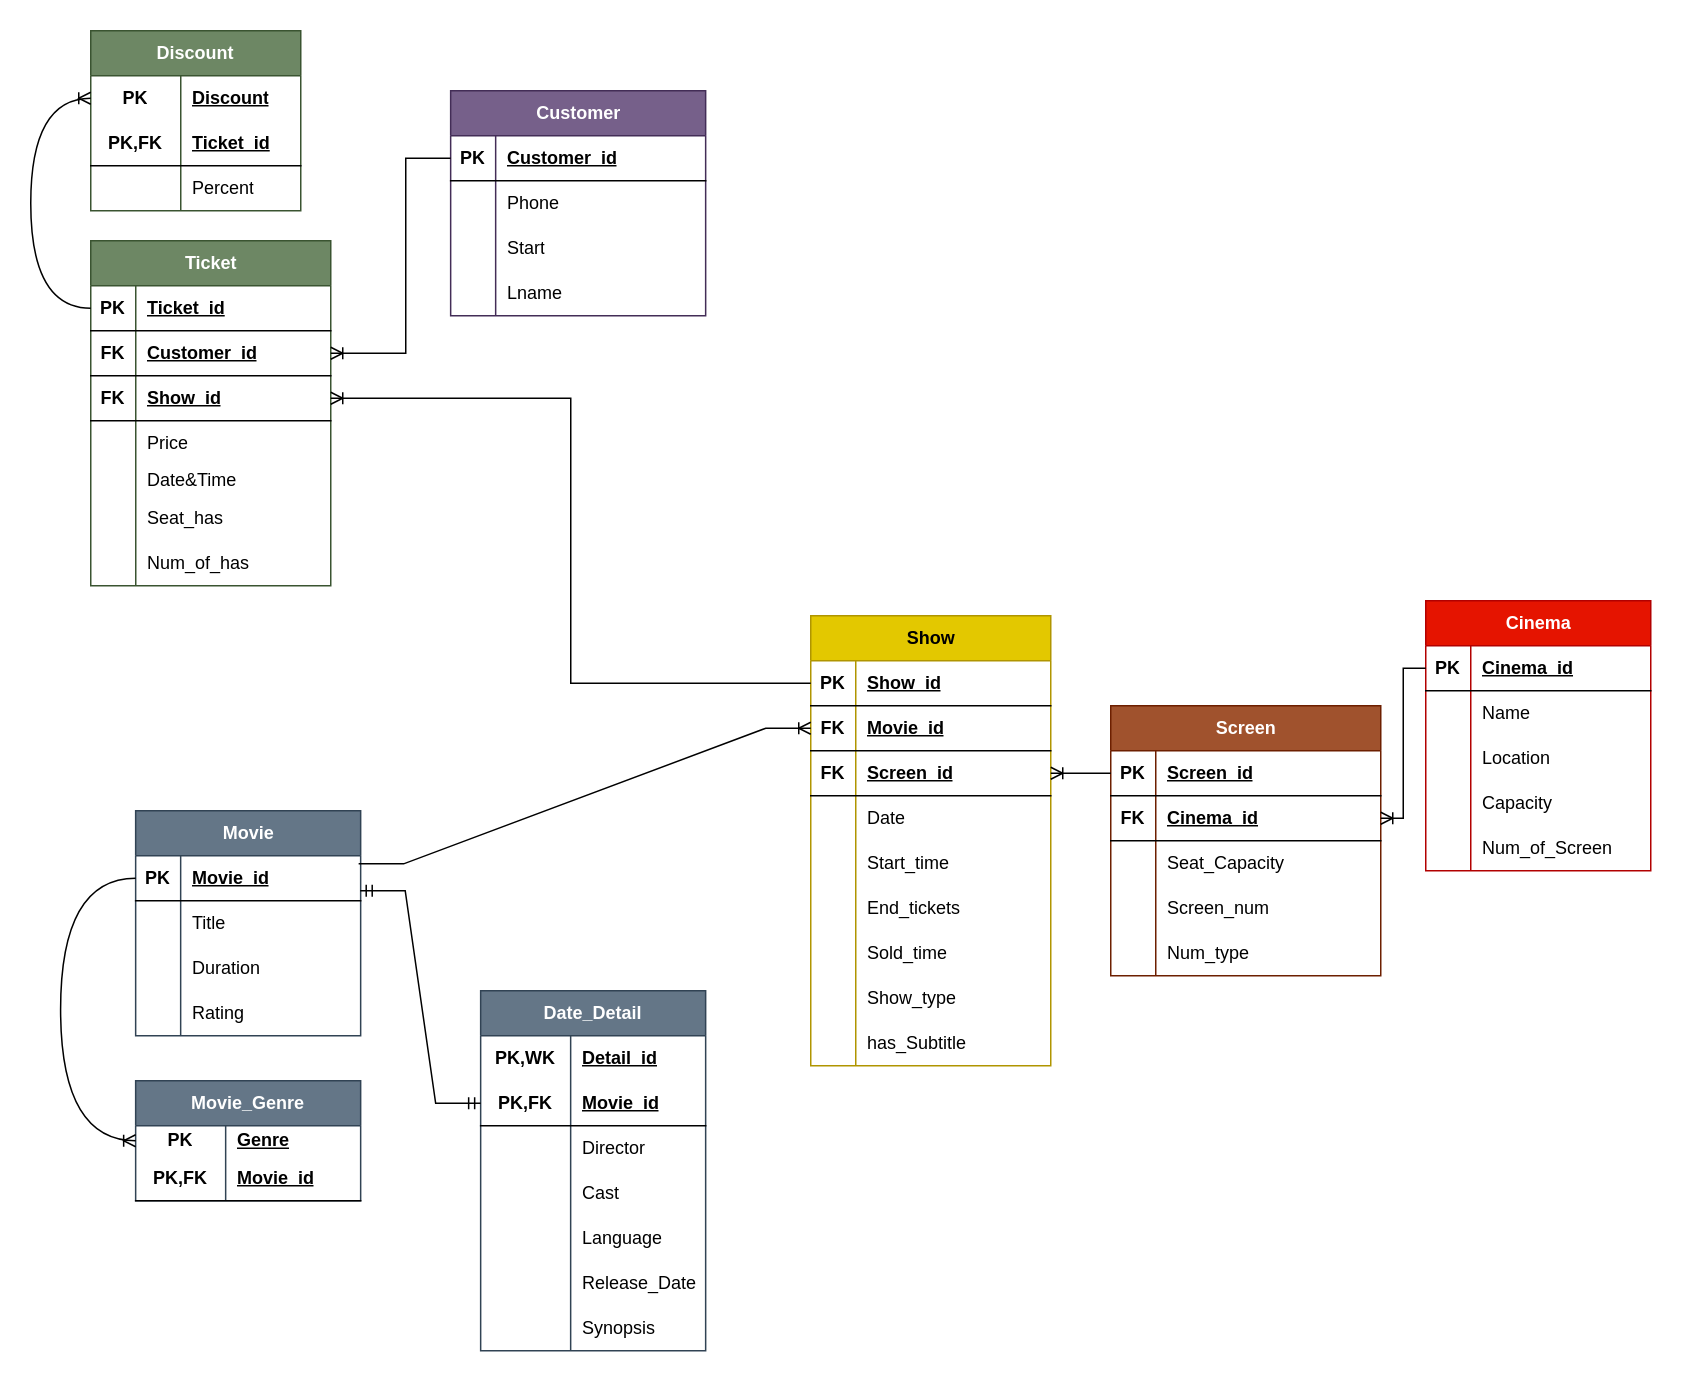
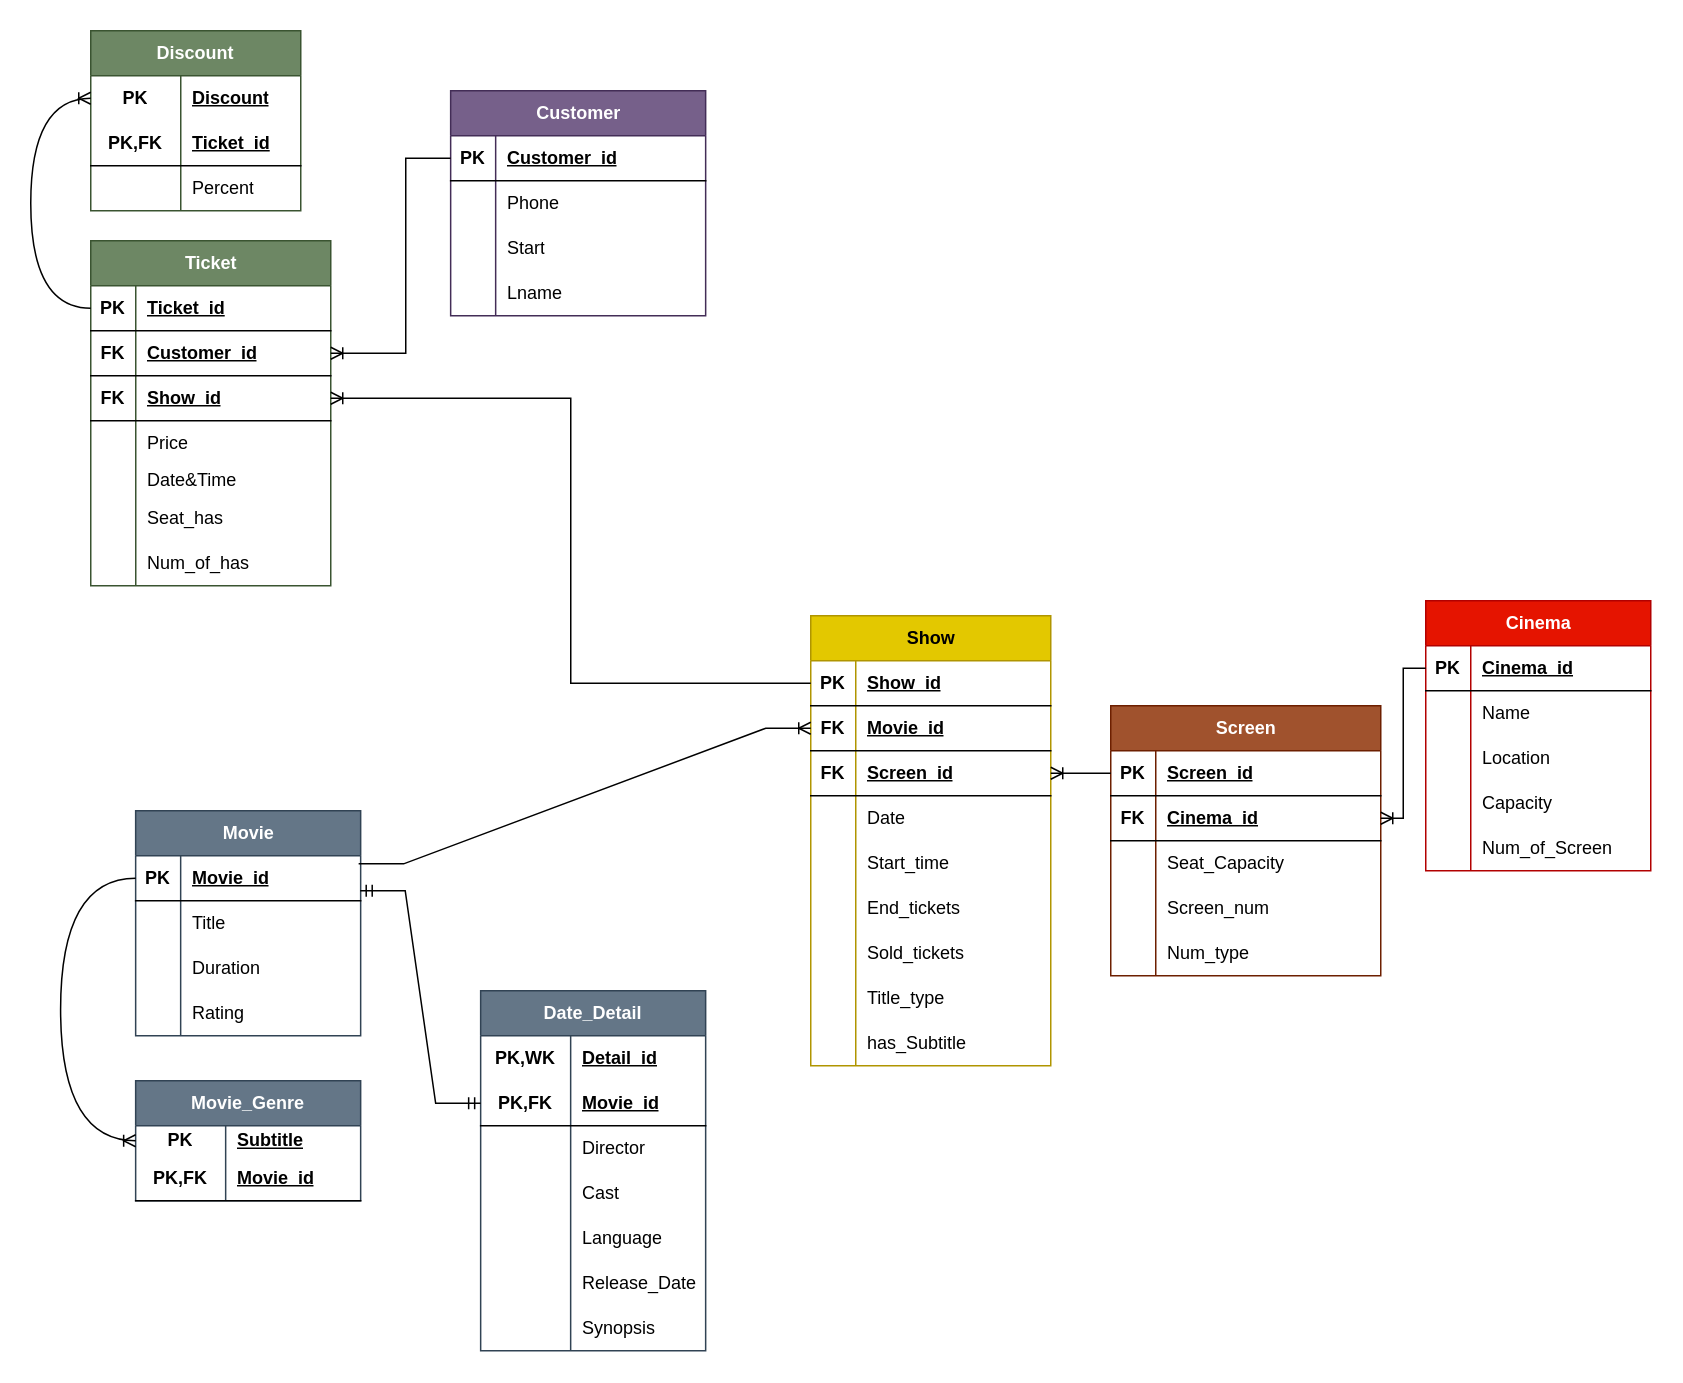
(908, 953) -> (924, 953)
(913, 998) -> (913, 998)
(263, 1141) -> (273, 1141)
